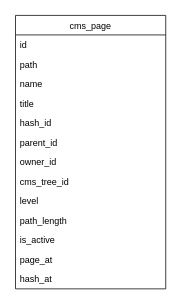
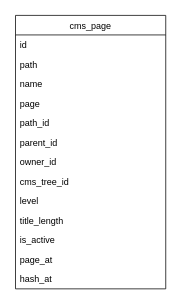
(30, 104) -> (30, 104)
(36, 123) -> (36, 123)
(46, 221) -> (46, 221)
